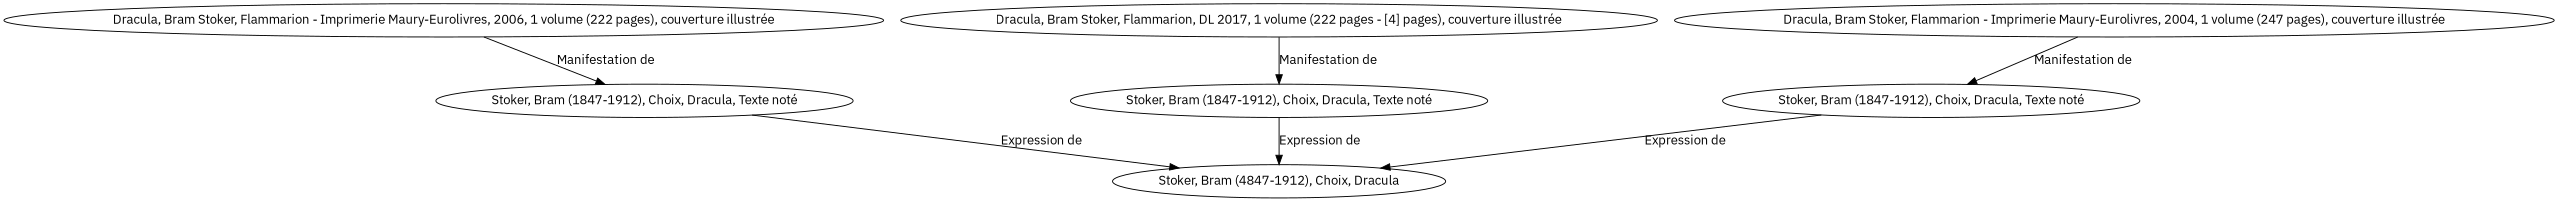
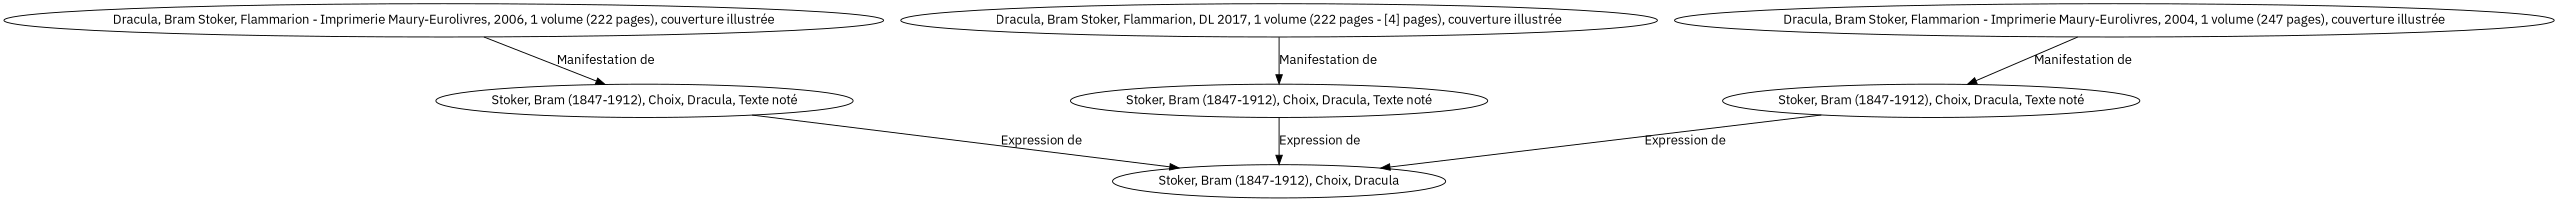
(1279, 181) -> (1279, 181)
